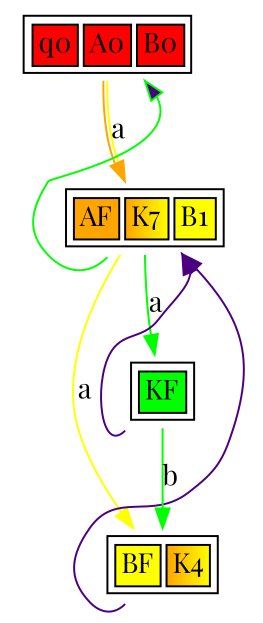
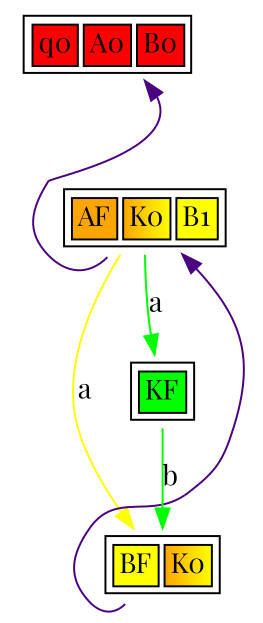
(107, 122) -> none
(50, 180) -> (50, 180)
(147, 218) -> (147, 218)
(115, 346) -> none
(188, 565) -> (188, 565)
